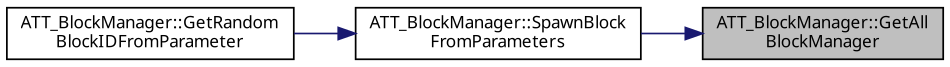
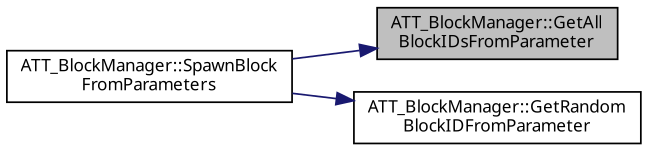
(316, 34) -> (314, 96)
(823, 34) -> (497, 34)
